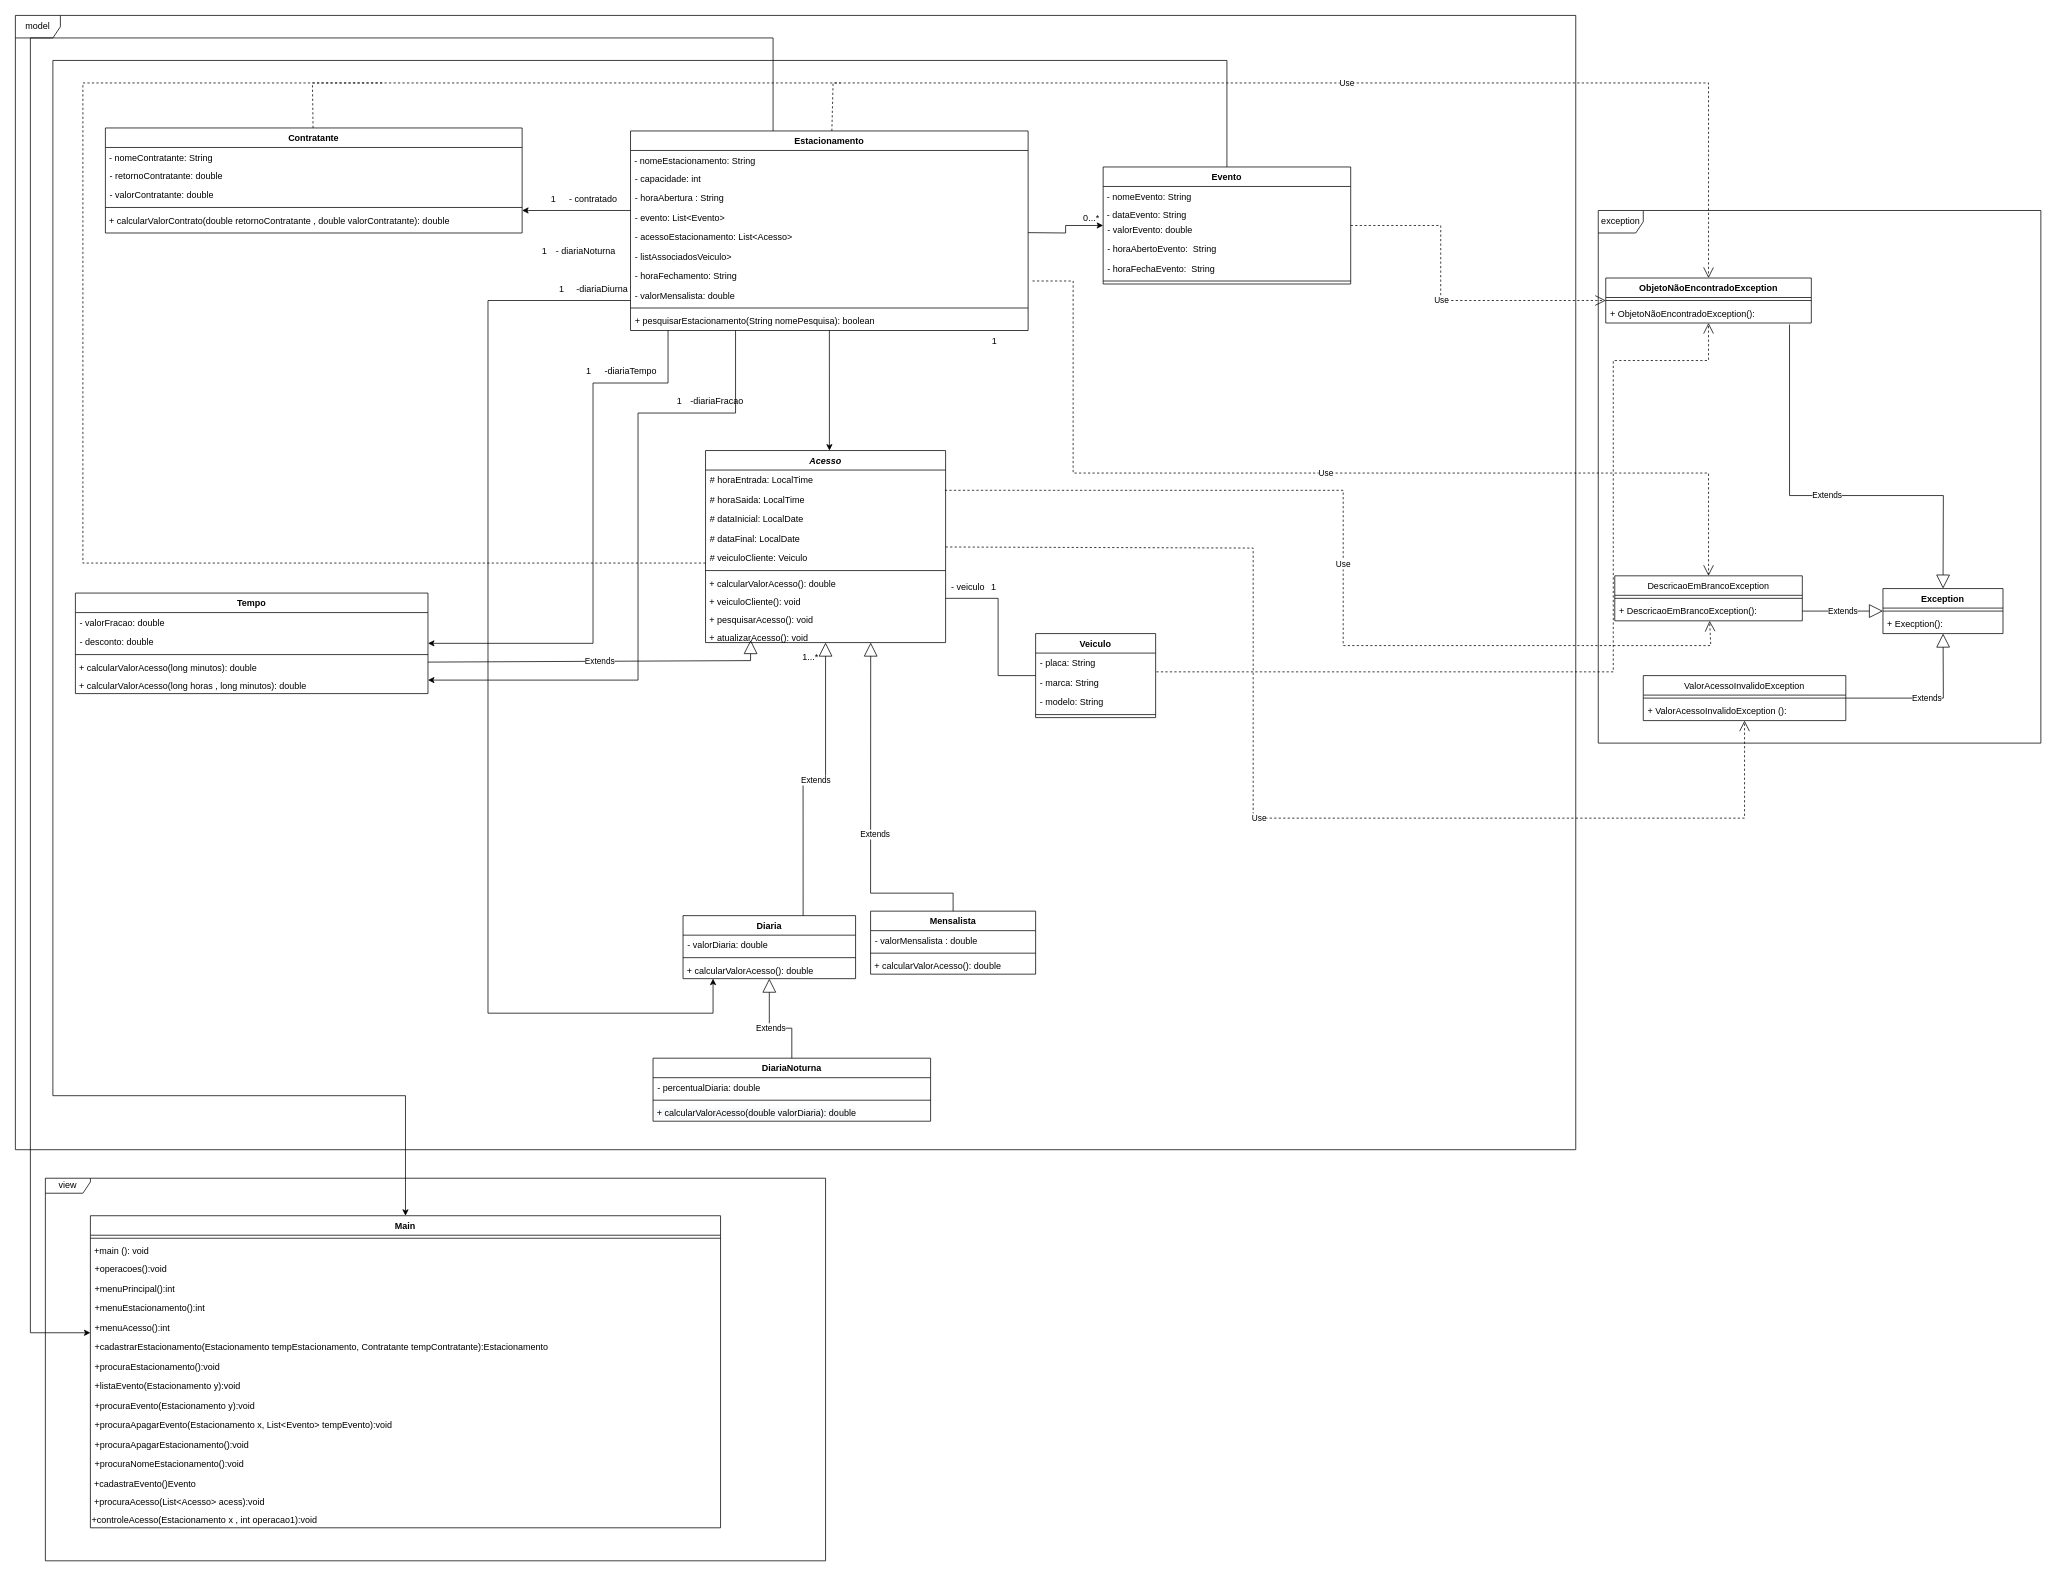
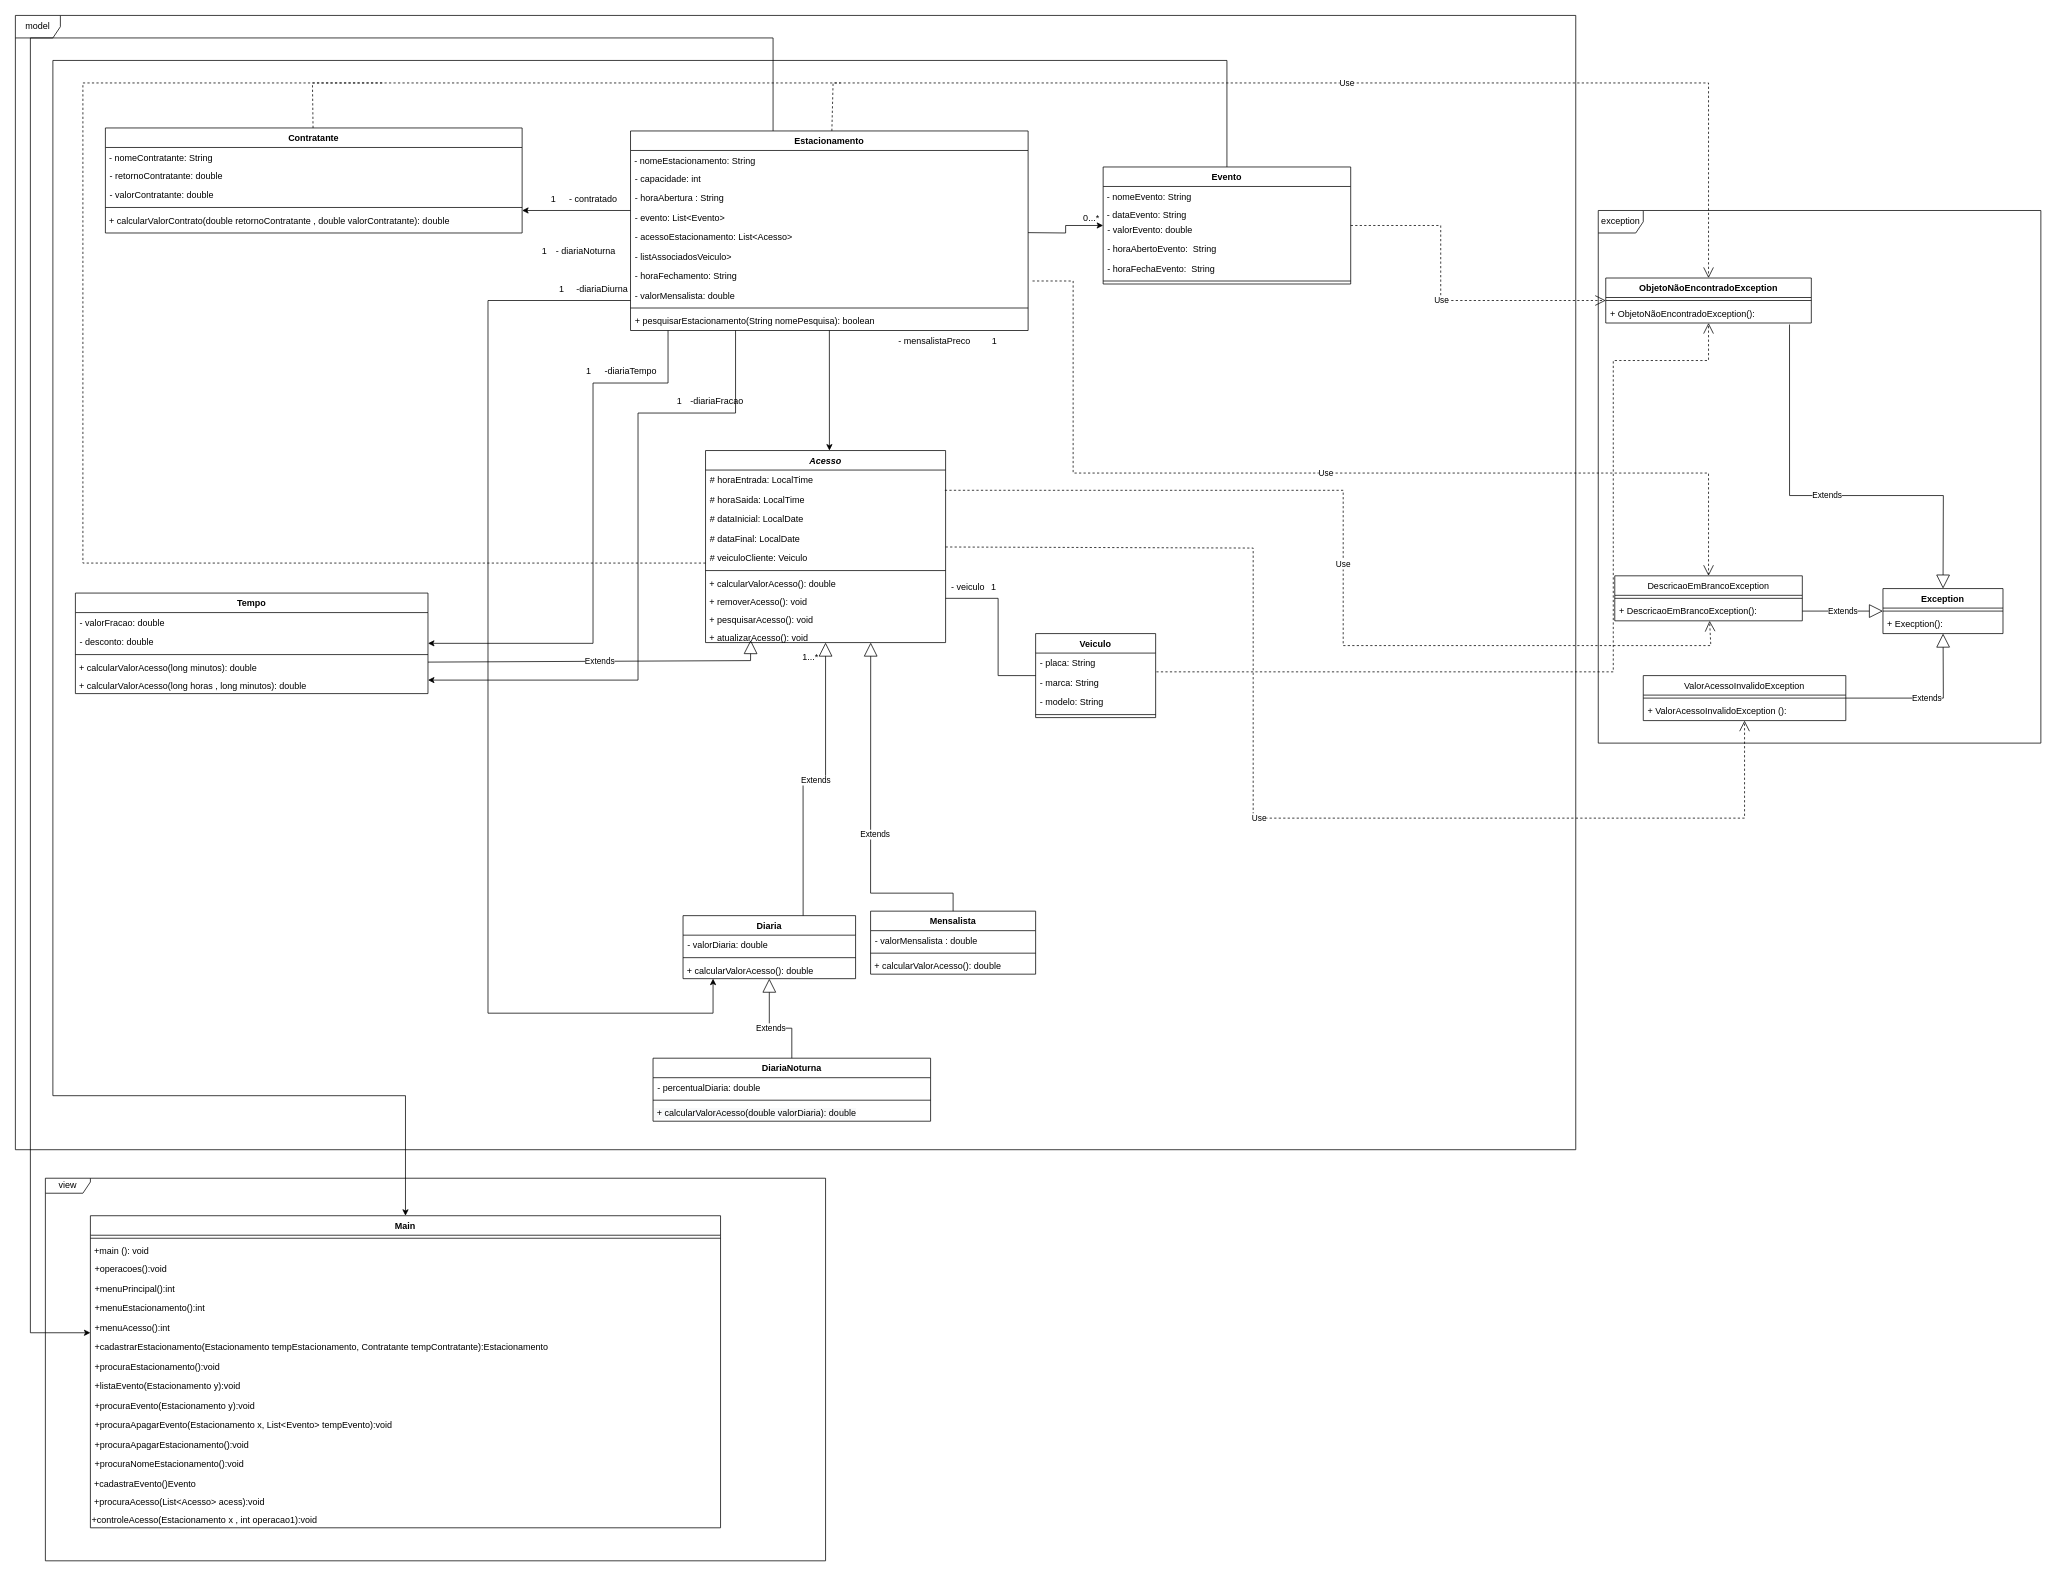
none -> (934, 342)
(758, 602) -> (760, 602)
